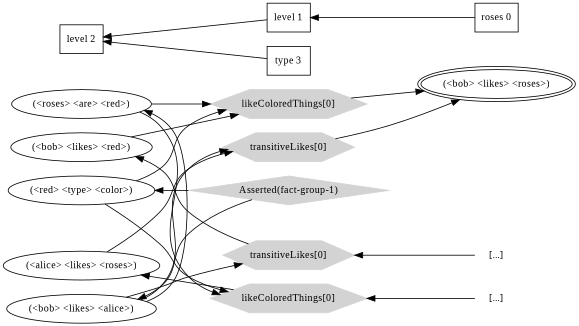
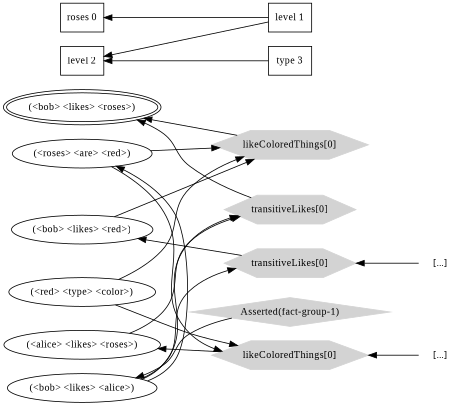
(397, 18) -> (190, 18)
(181, 190) -> none
